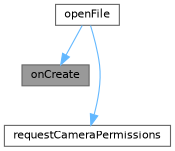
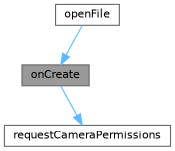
(100, 70) -> (69, 101)
